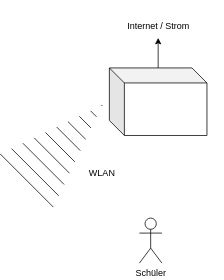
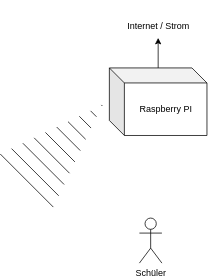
none -> (165, 109)
(102, 173) -> none
